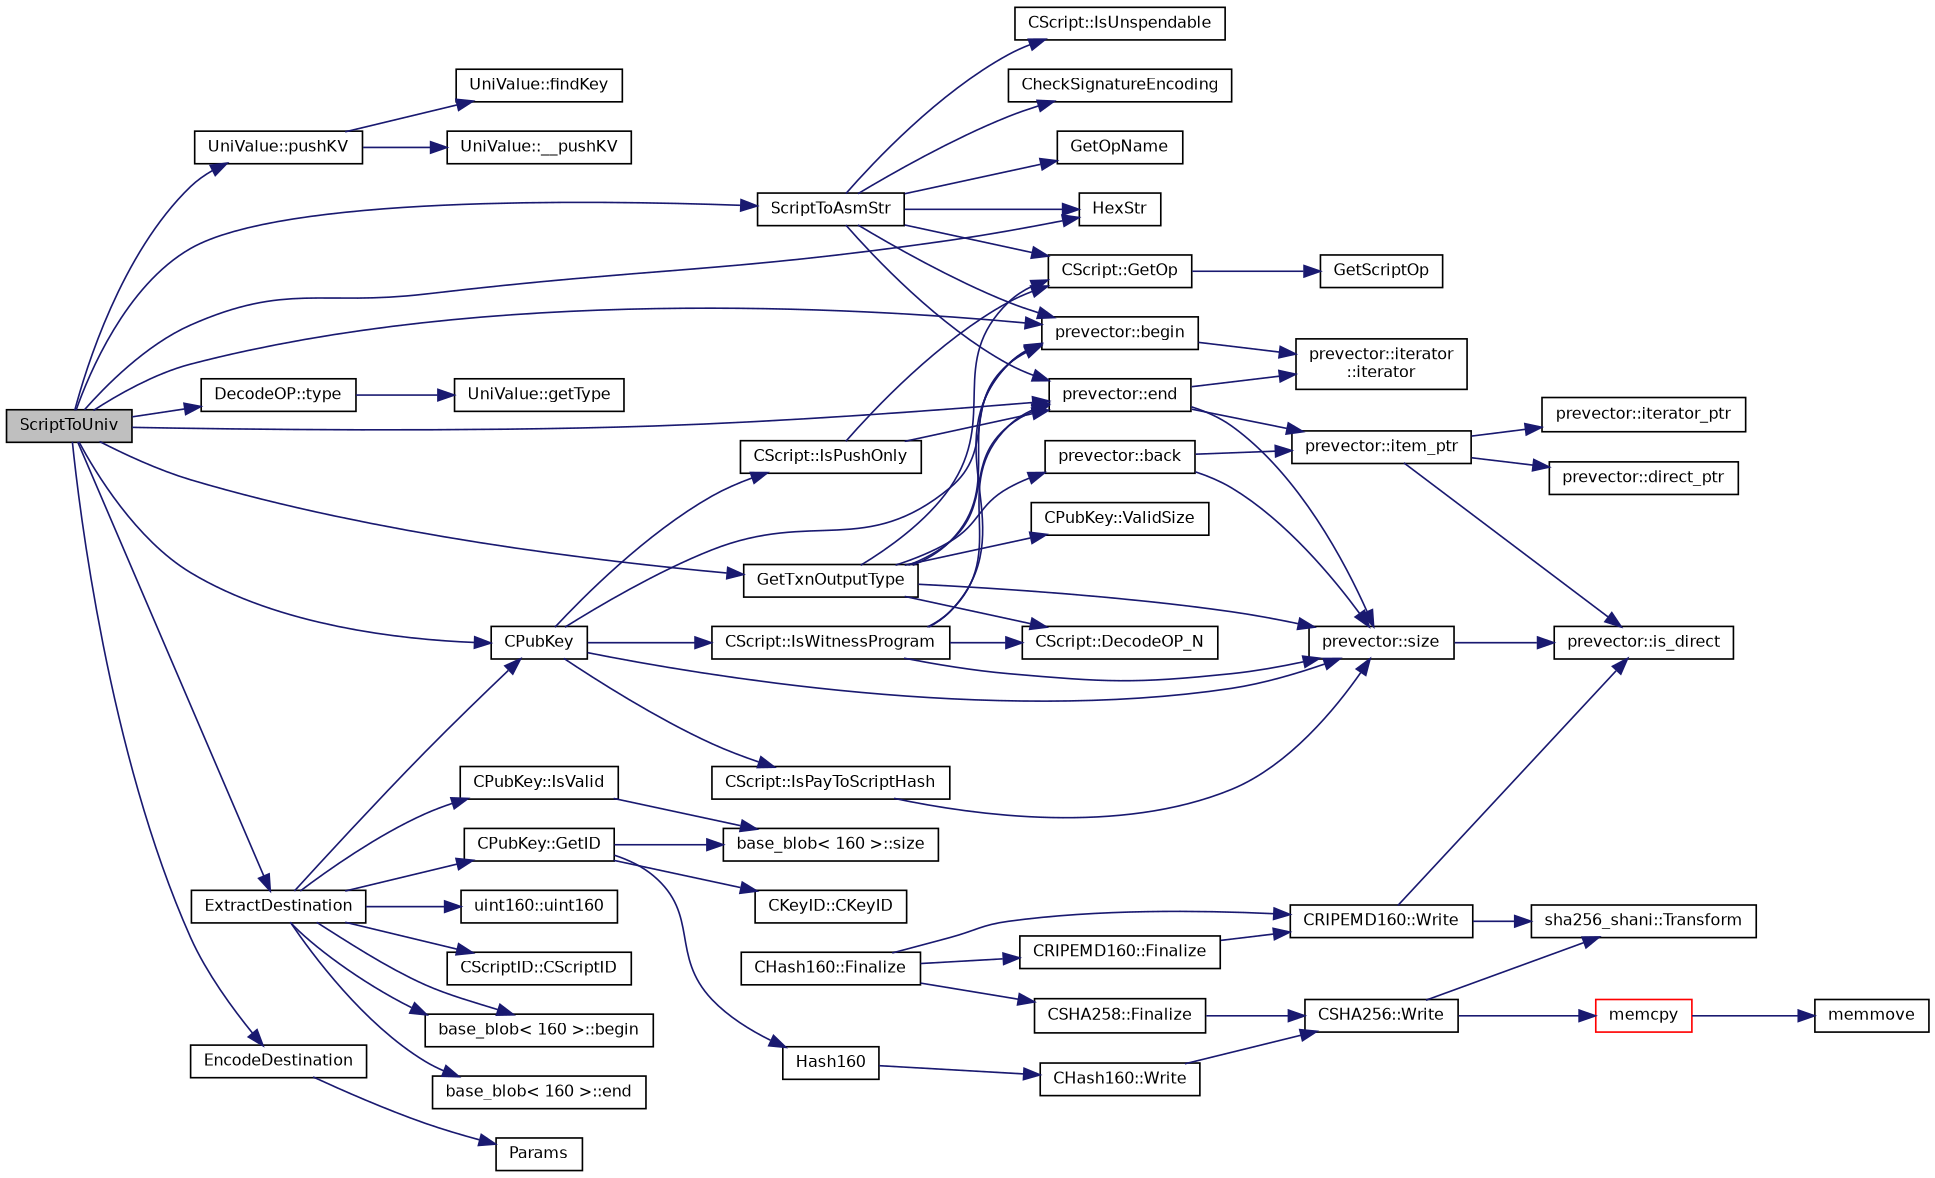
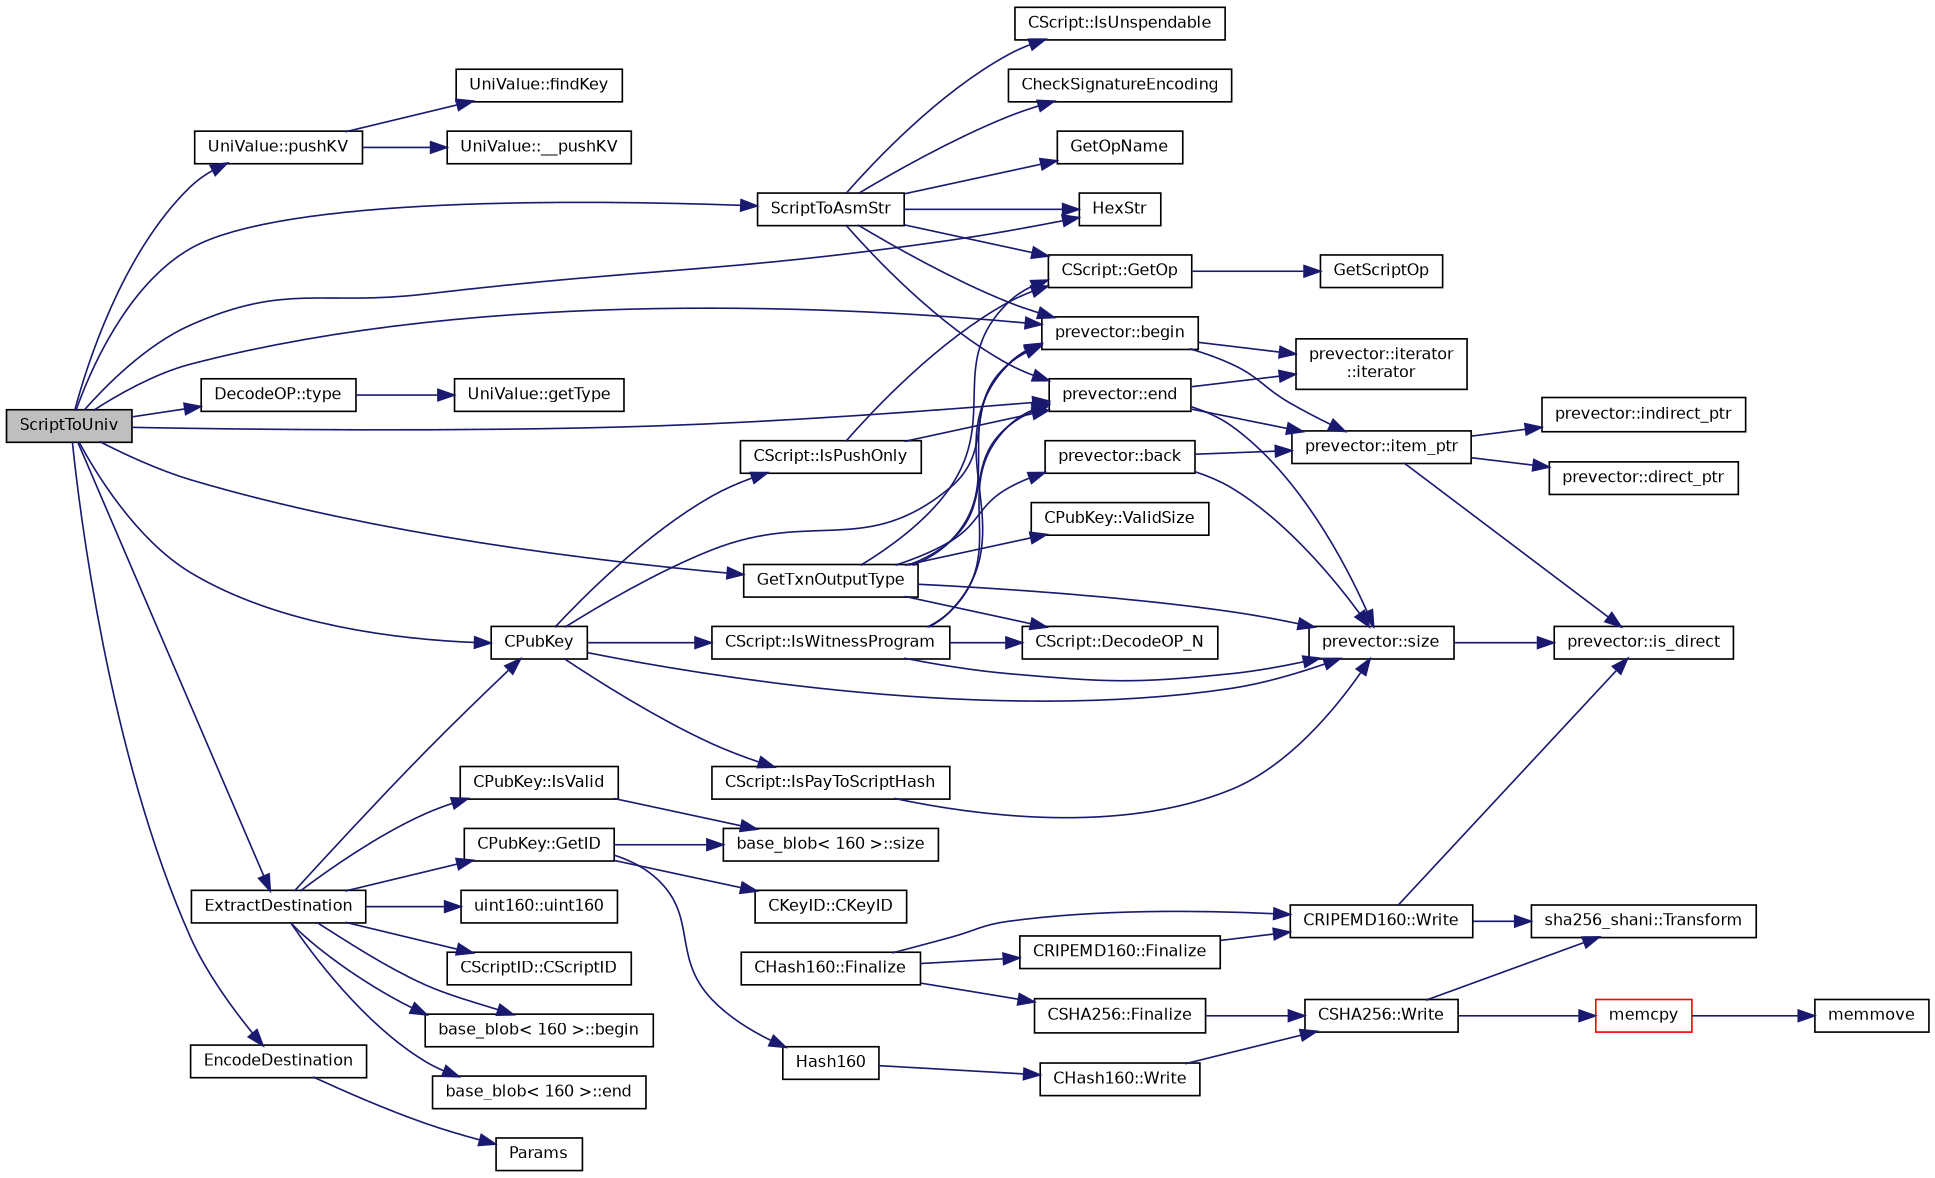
none -> (1268, 388)
(1644, 415) -> (1644, 415)
(1120, 1016) -> (1120, 1016)
